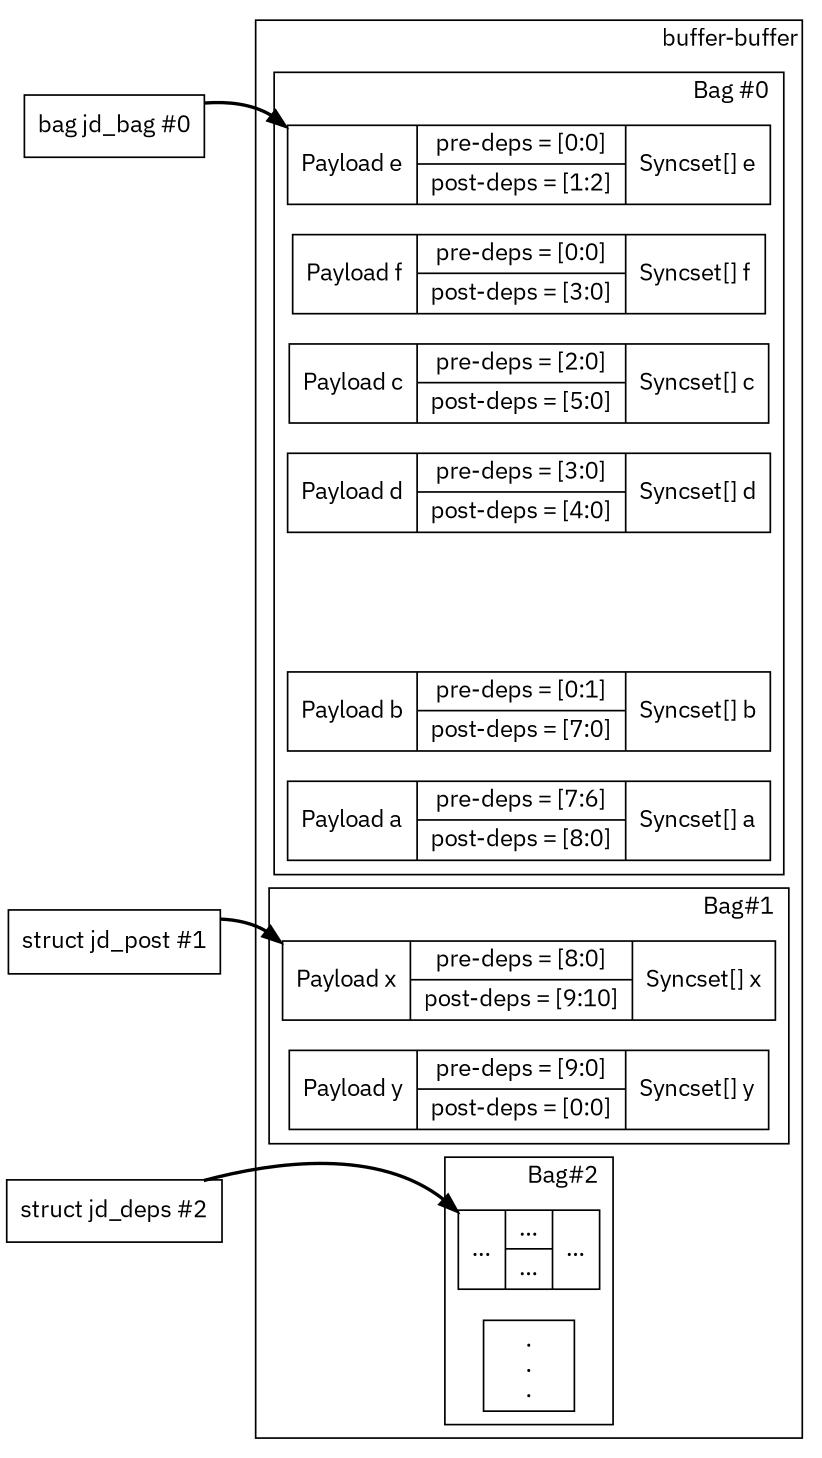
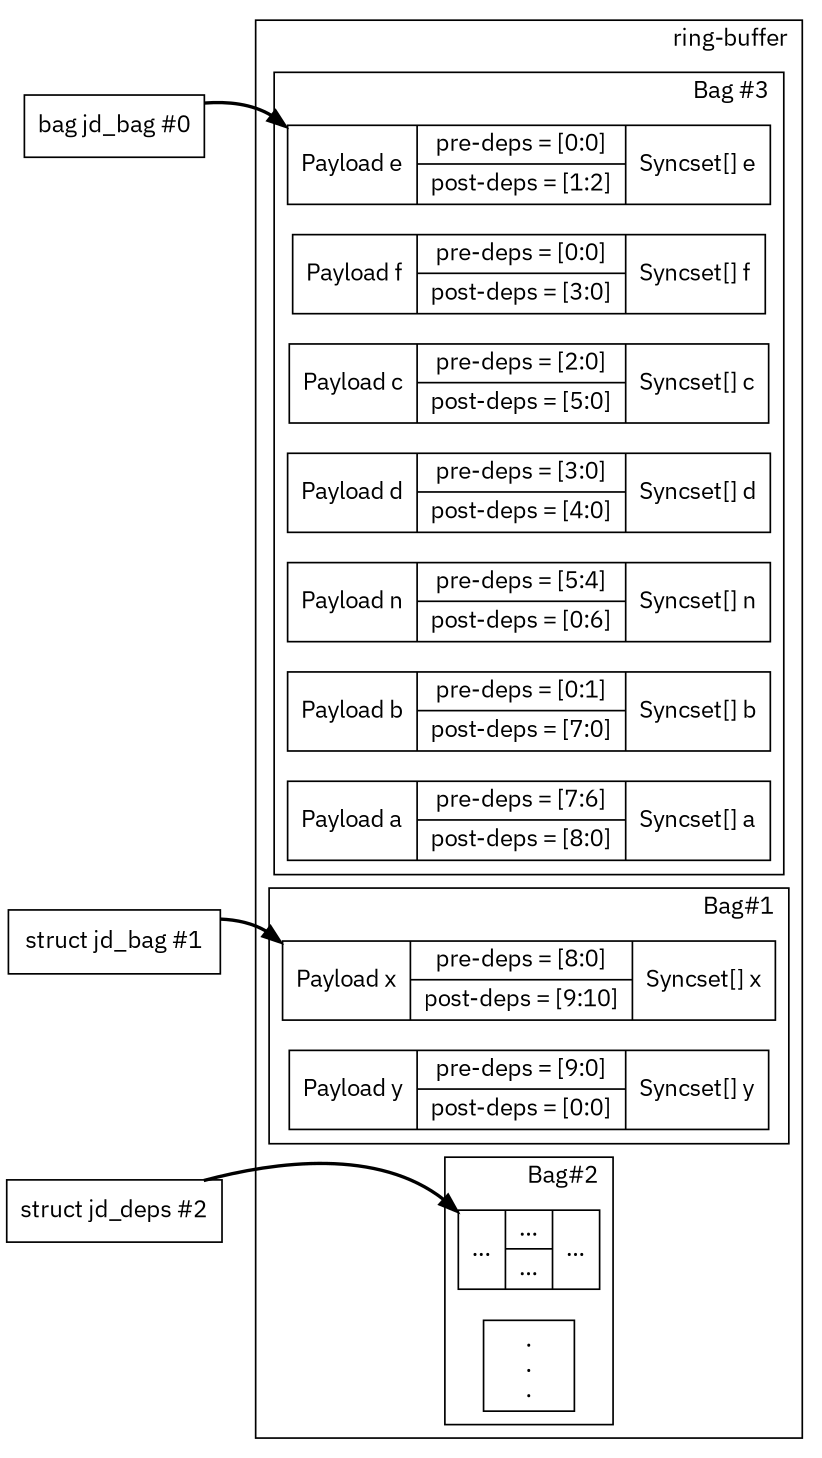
(731, 40) -> (731, 40)
(732, 92) -> (732, 92)
none -> (529, 602)
(114, 942) -> (114, 942)
